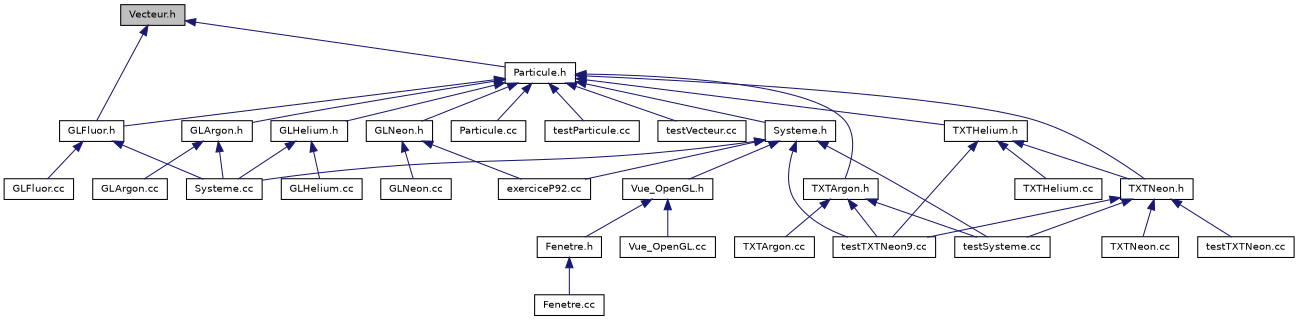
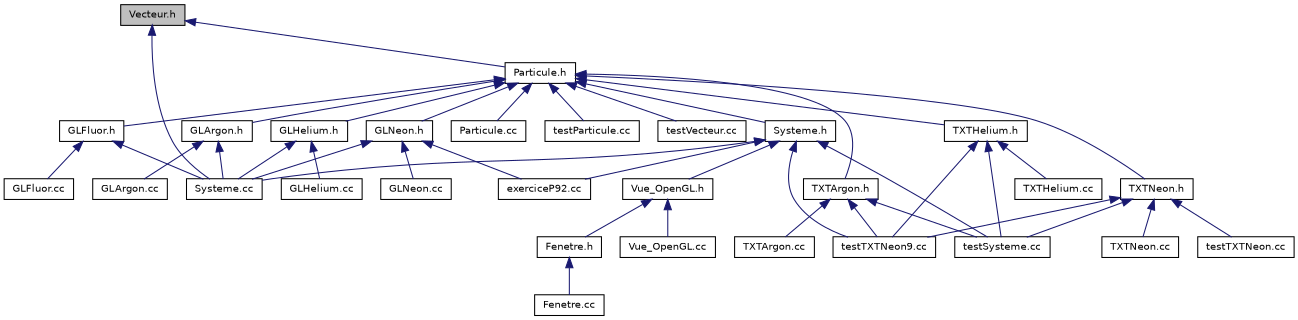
(120, 78) -> (161, 112)
none -> (307, 162)
(1076, 162) -> (995, 194)
